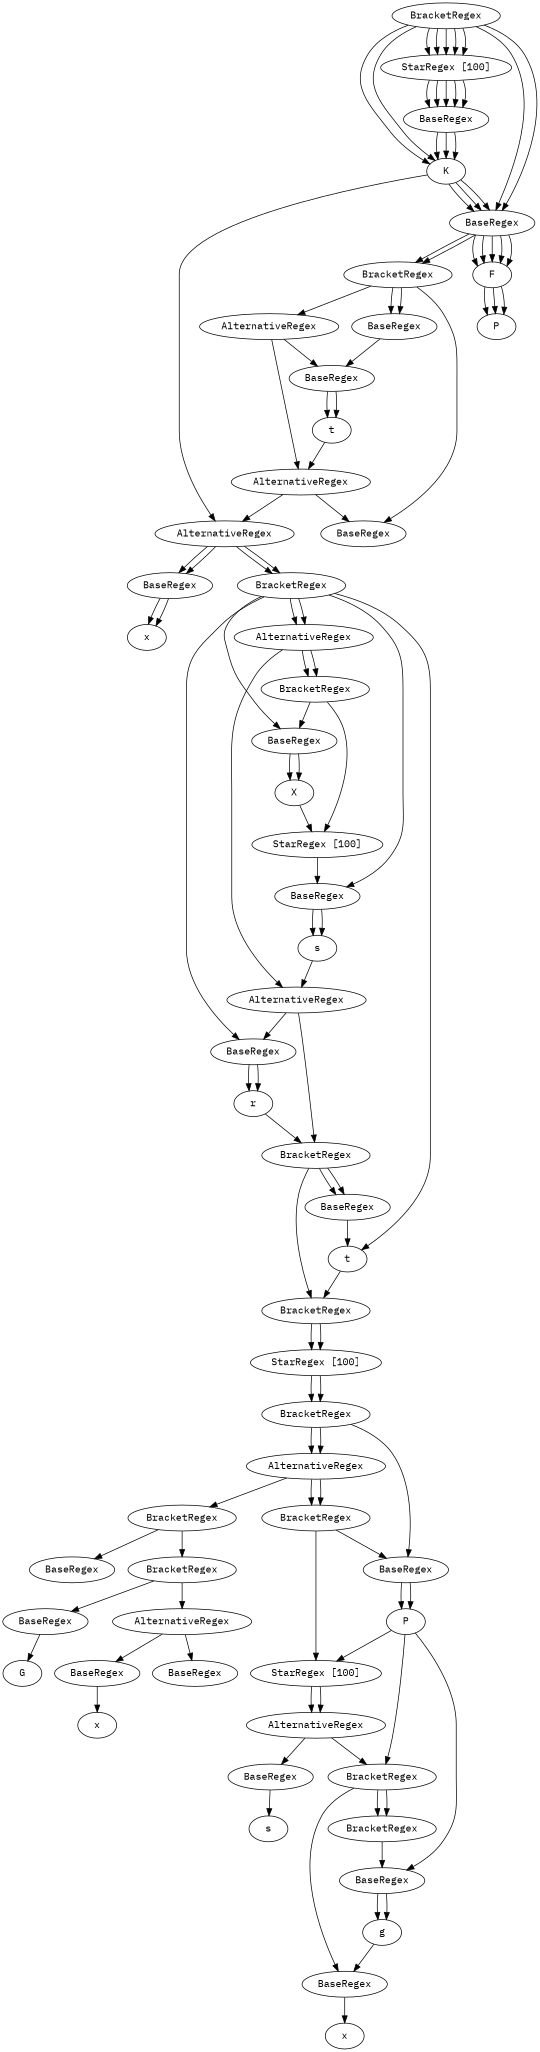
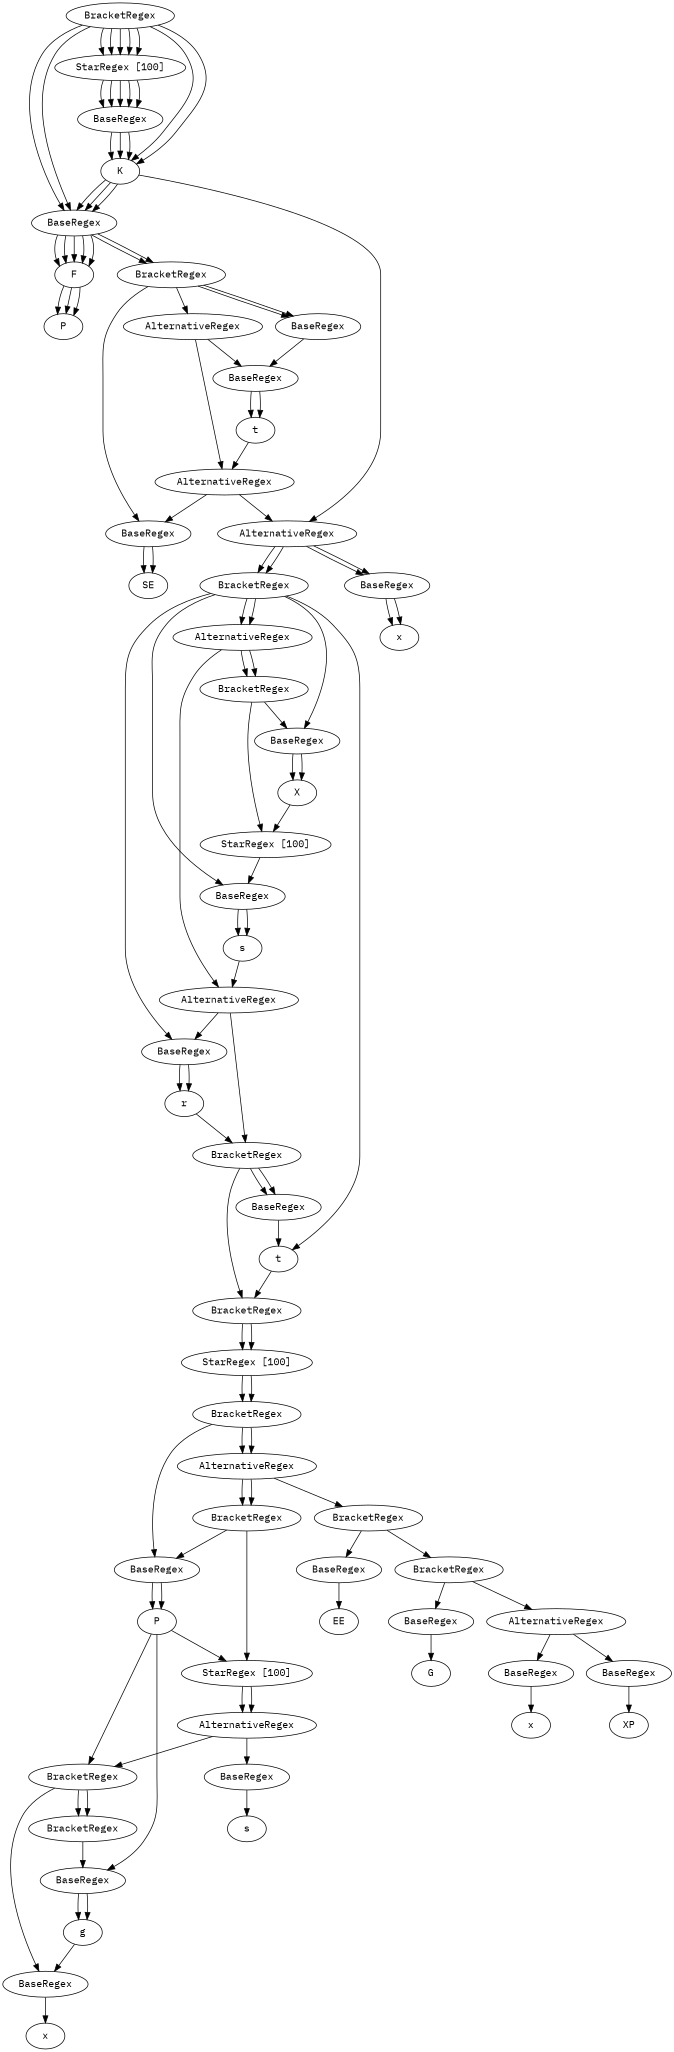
none -> (148, 586)
none -> (339, 1622)
none -> (629, 1725)
